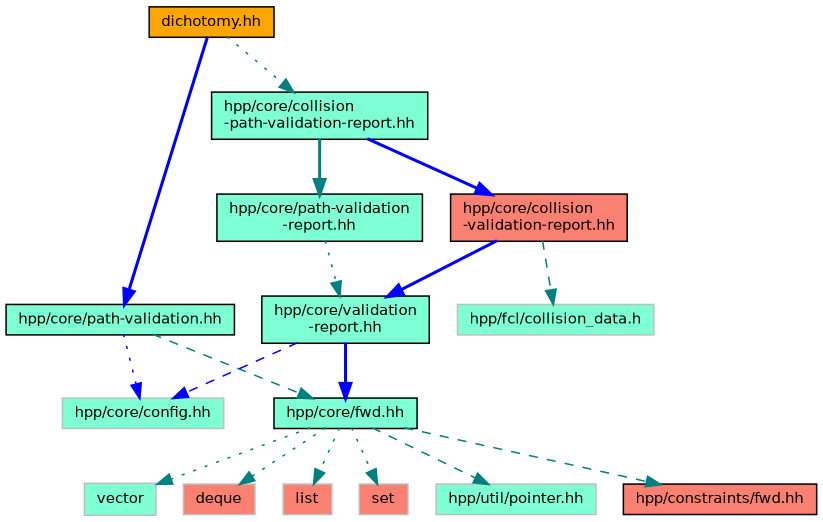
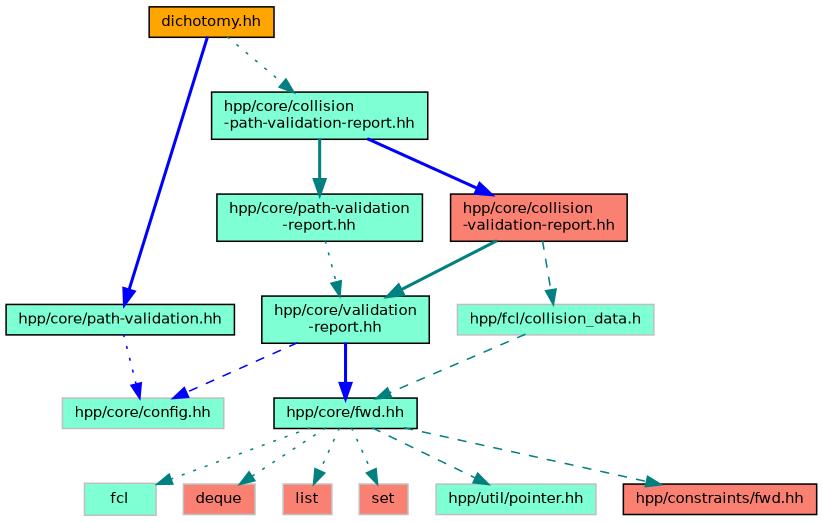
(449, 265) -> (449, 265)
(226, 364) -> (458, 363)
(120, 499) -> (120, 499)
